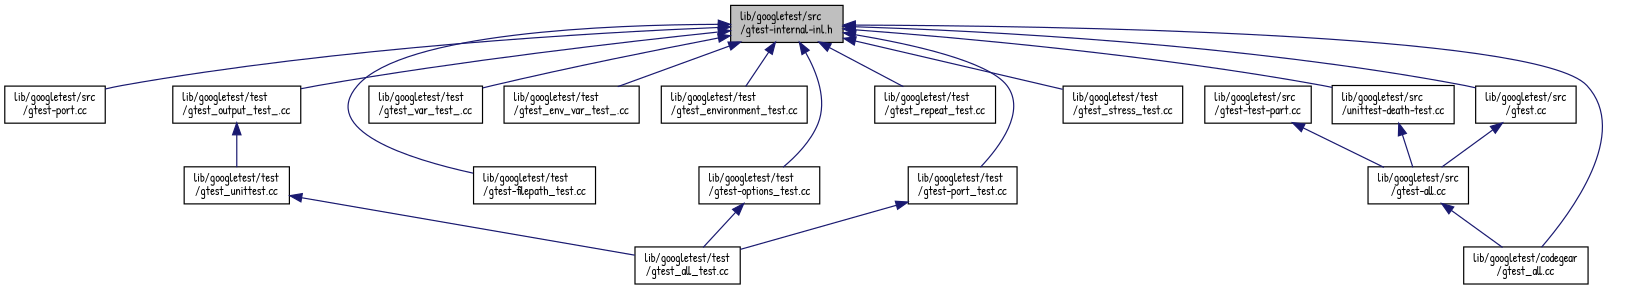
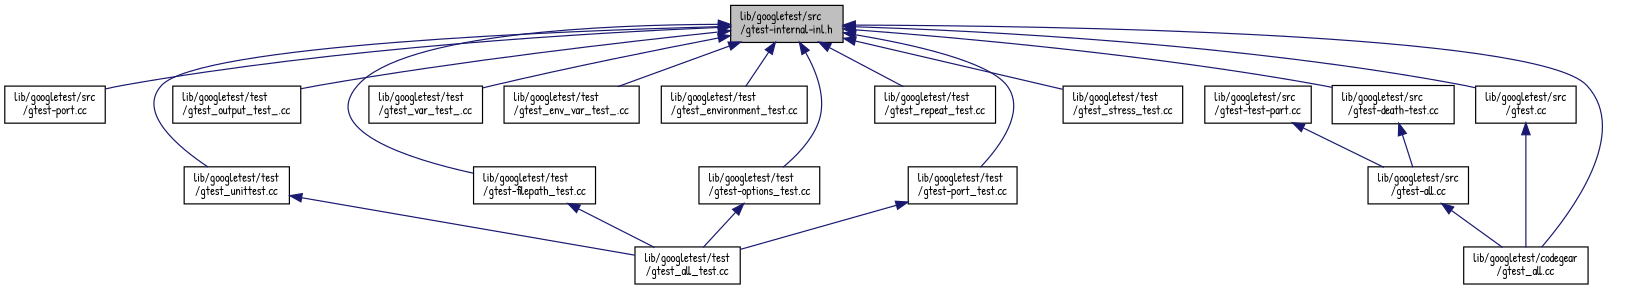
(1393, 105) -> (1393, 105)
(1467, 149) -> (1526, 191)
(237, 151) -> (368, 45)
none -> (616, 228)
